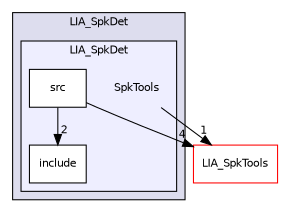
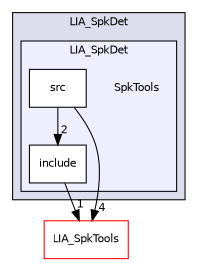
(192, 131) -> (70, 197)
